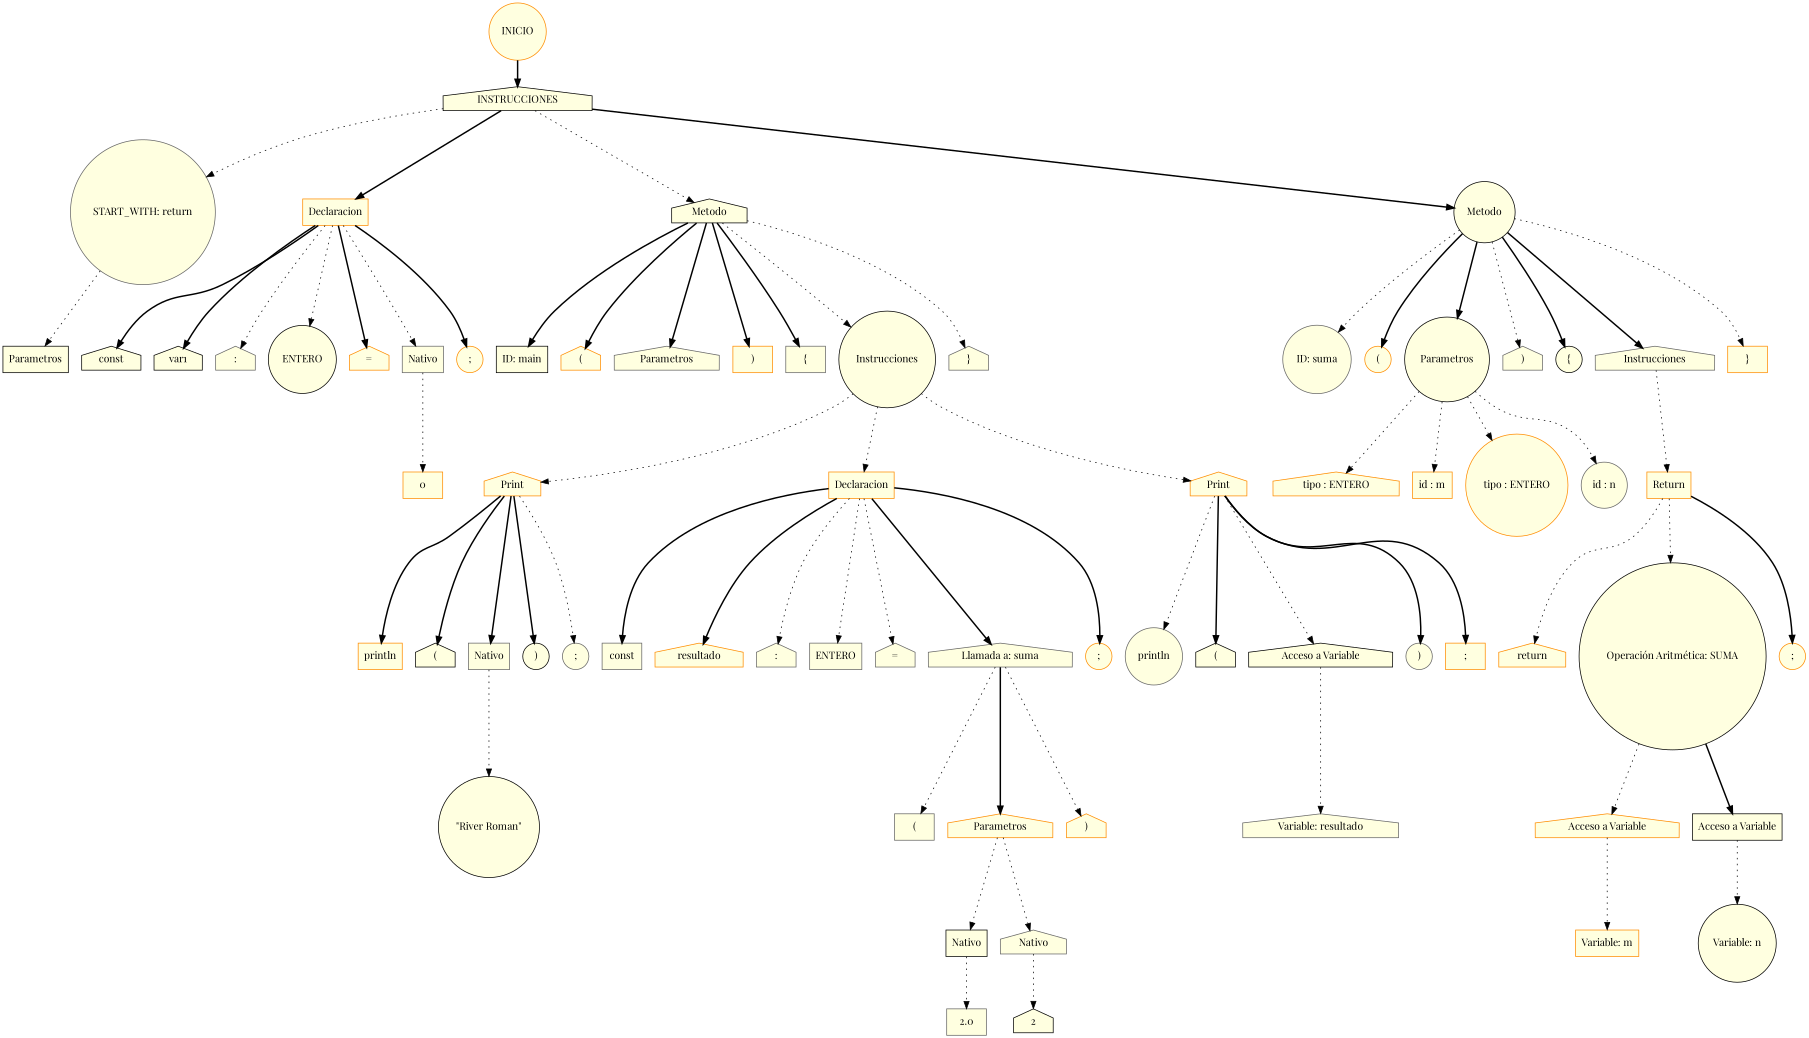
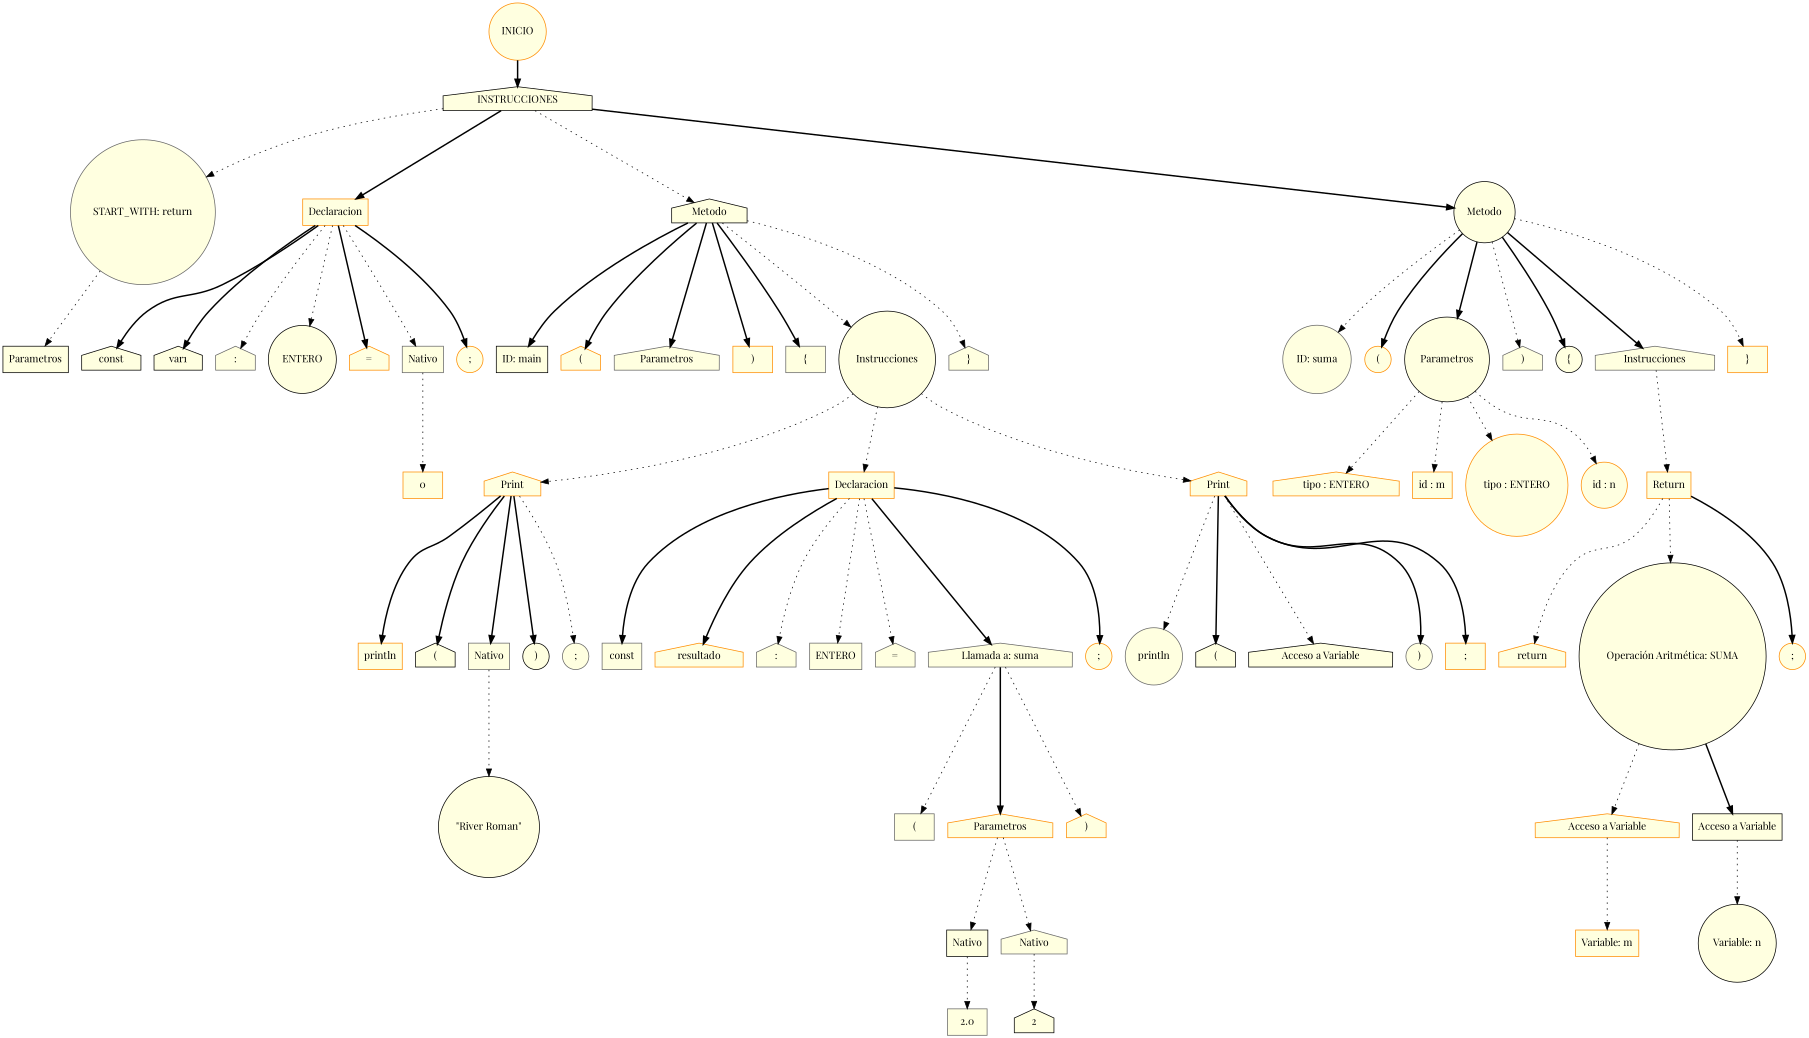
(1604, 485) -> (1604, 485)
(1321, 827) -> none
